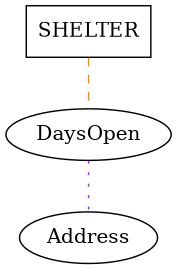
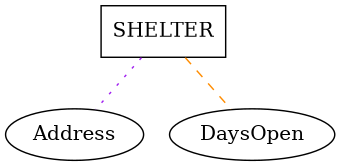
(89, 186) -> (119, 84)
